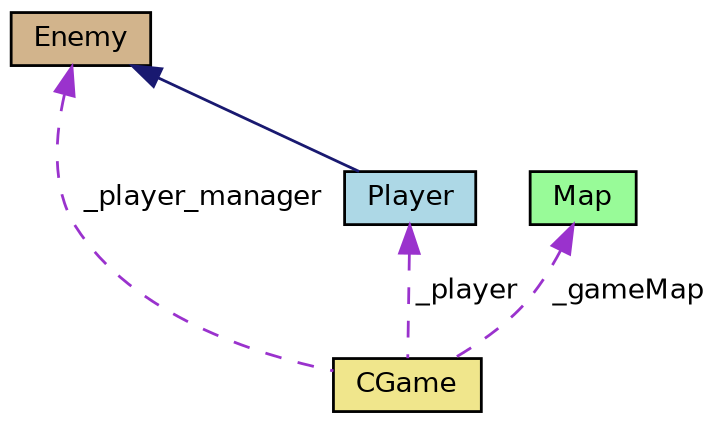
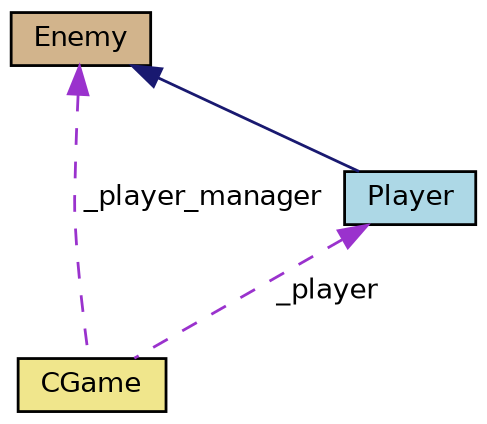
(583, 198) -> none
